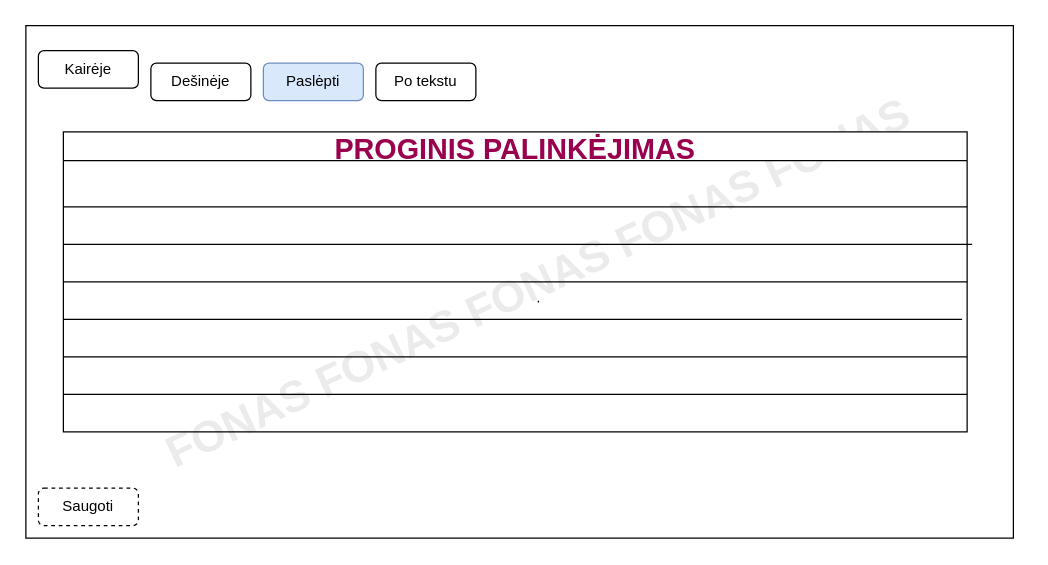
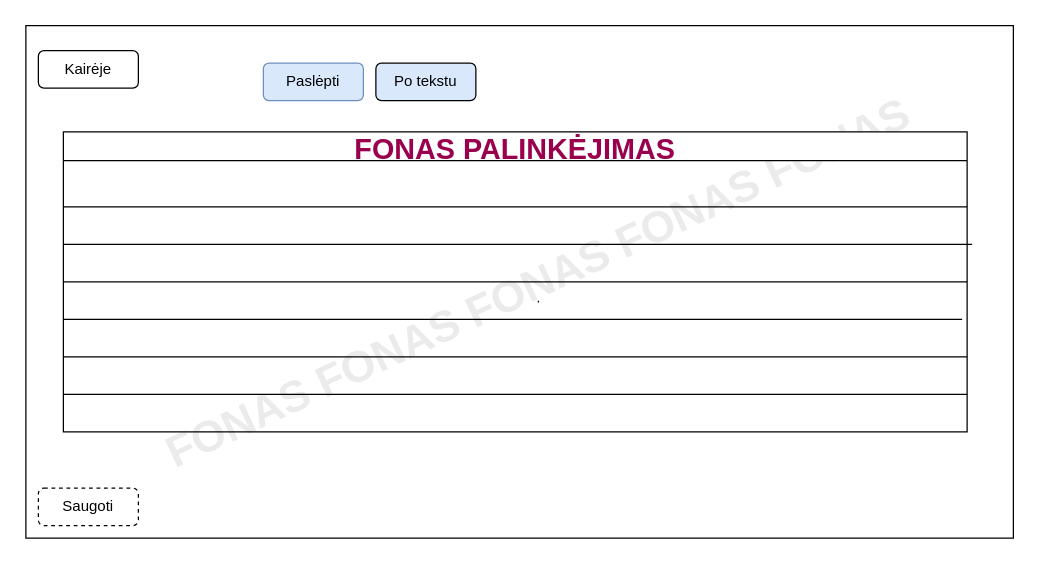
(201, 82) -> none
(426, 82) -> (426, 82)
(514, 149) -> (514, 149)
